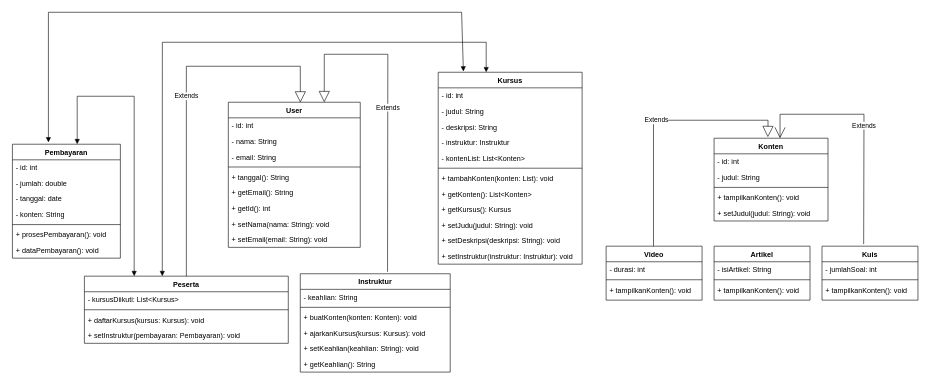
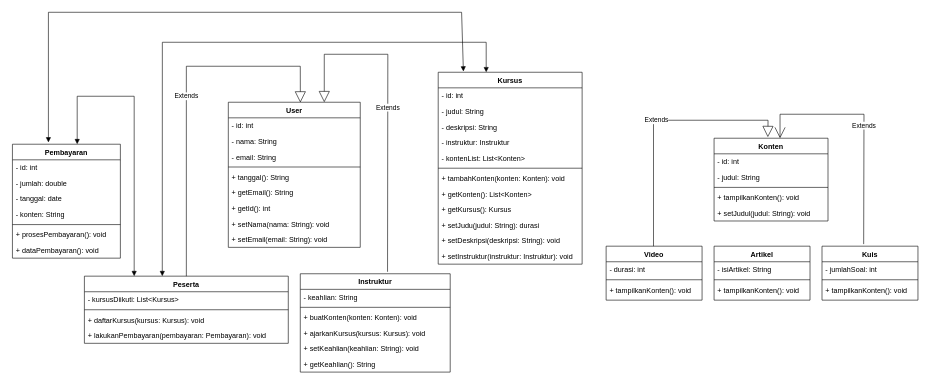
(504, 179) -> (509, 179)
(495, 226) -> (499, 226)
(173, 336) -> (180, 336)
